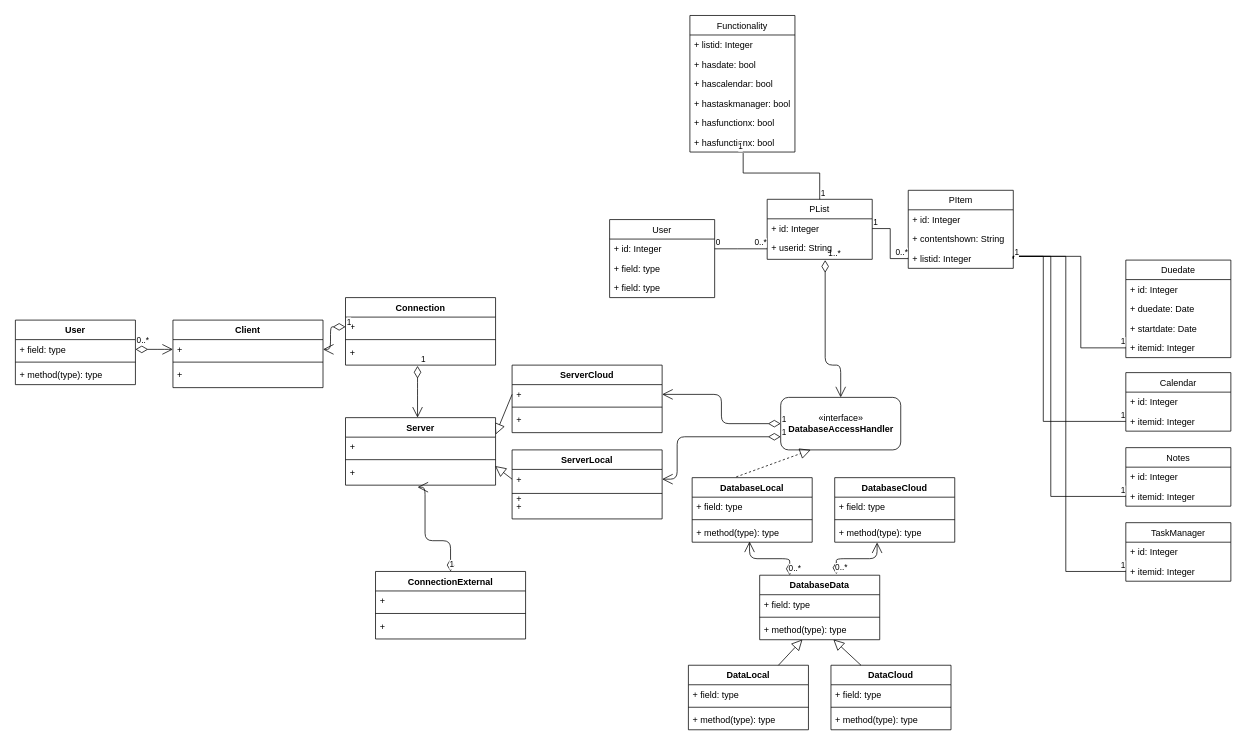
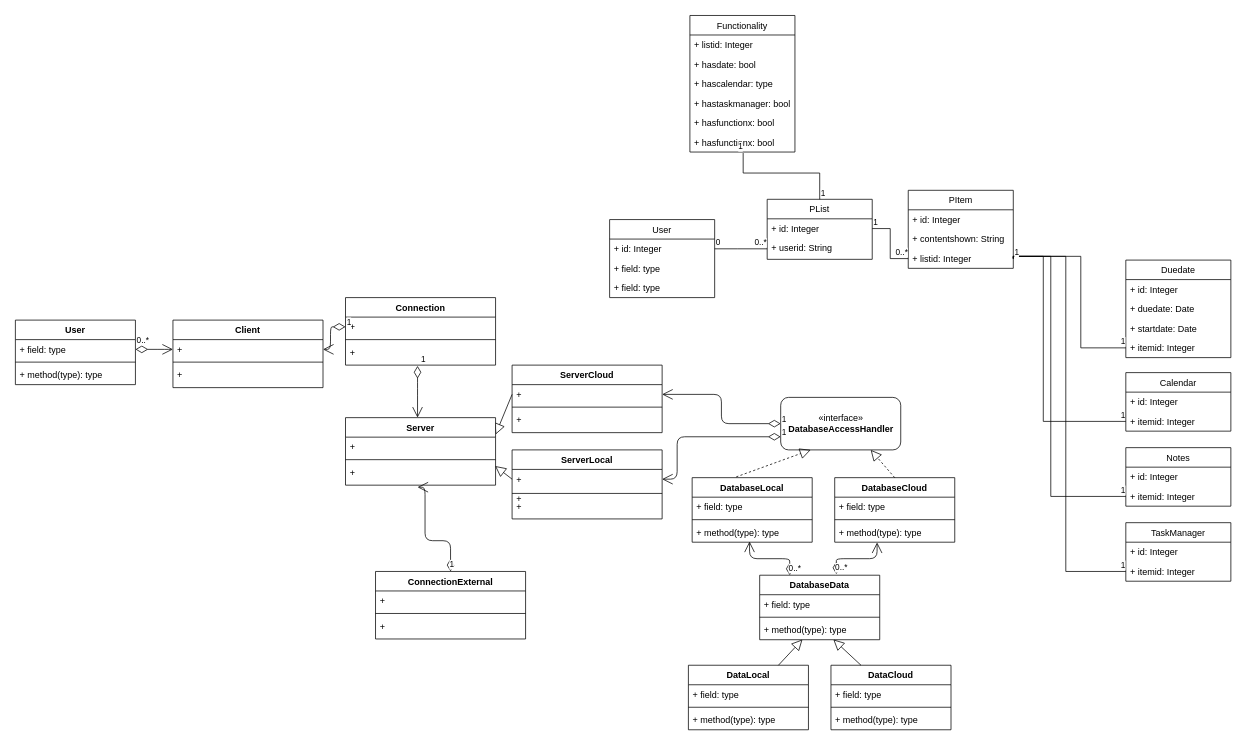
(736, 84) -> (737, 84)
(825, 338) -> none
none -> (886, 468)
